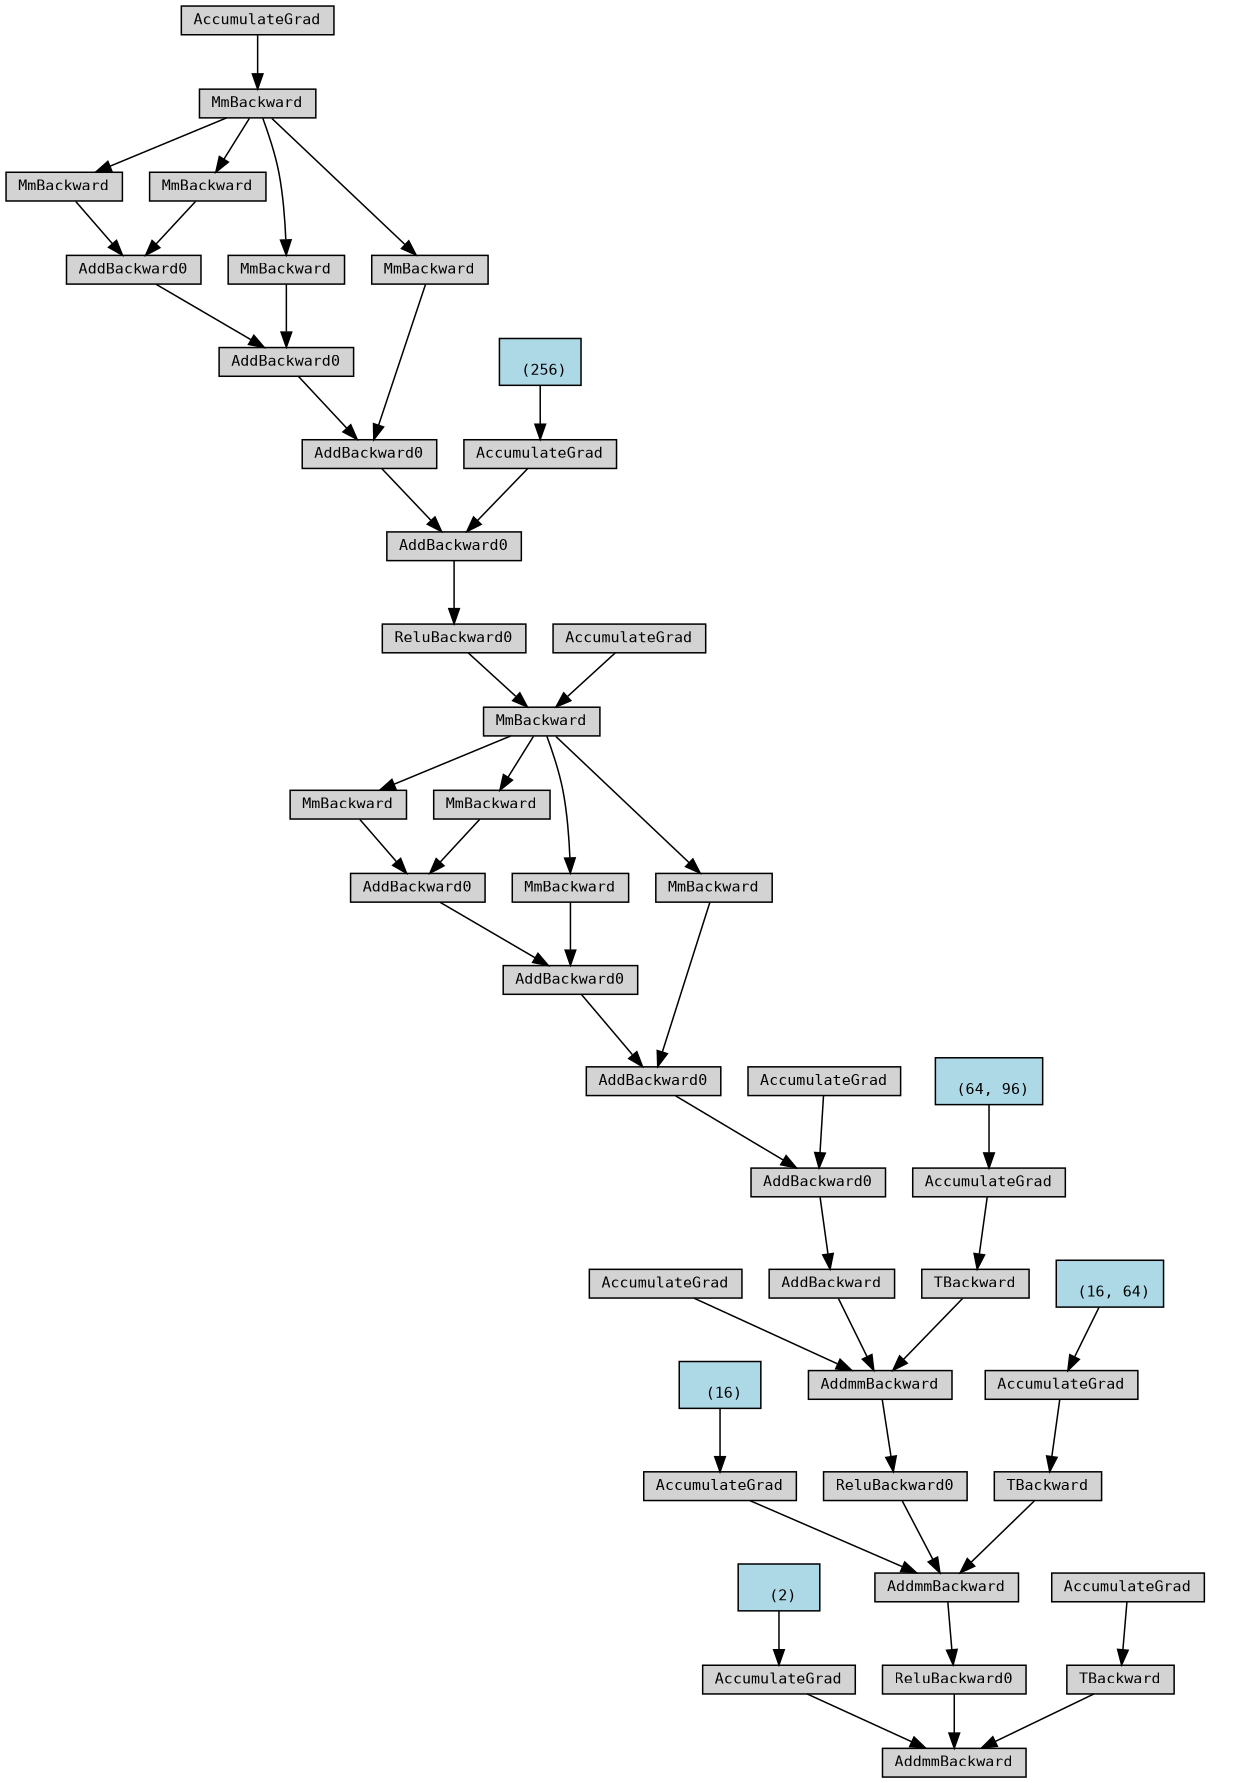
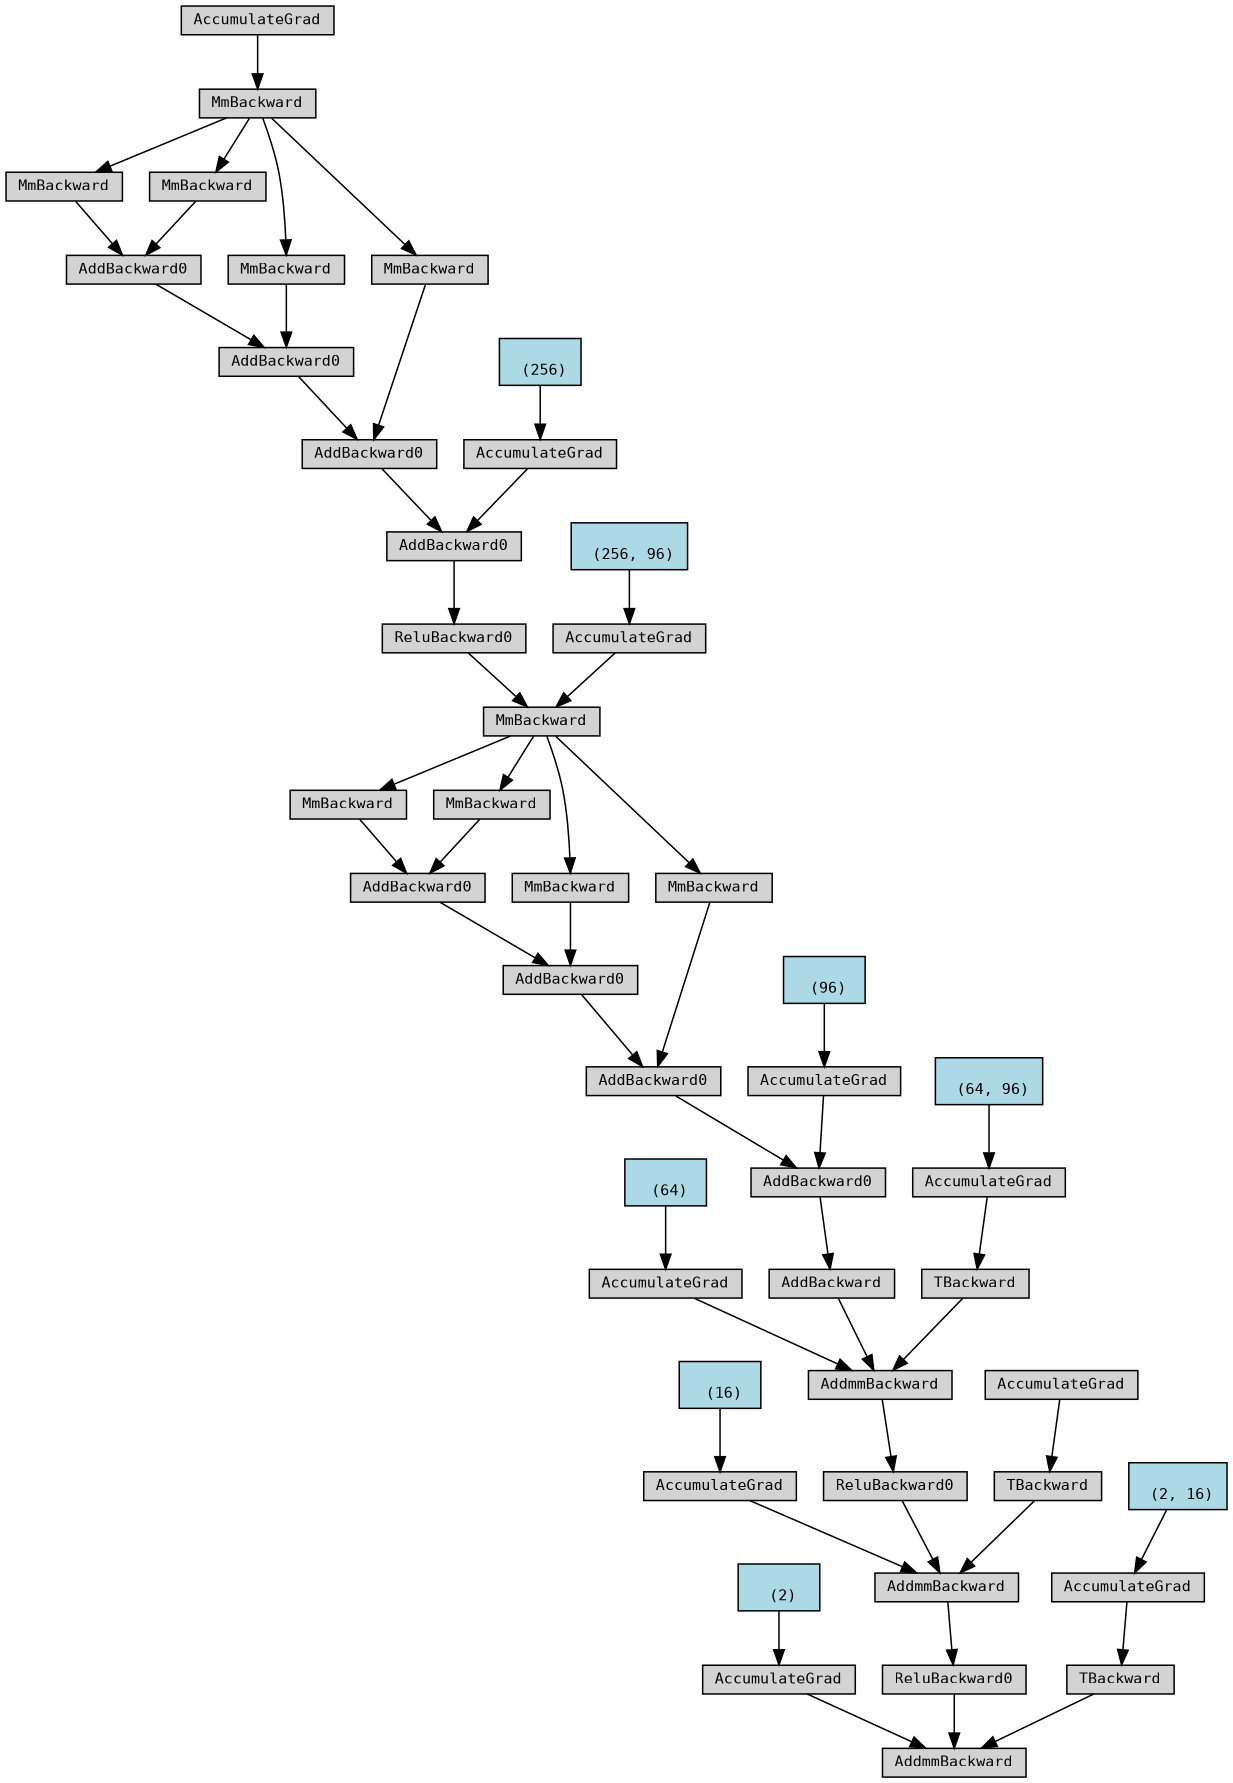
none -> (629, 546)
none -> (824, 980)
none -> (666, 1182)
(1110, 1284) -> none
none -> (1178, 1486)
